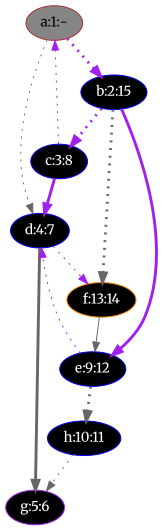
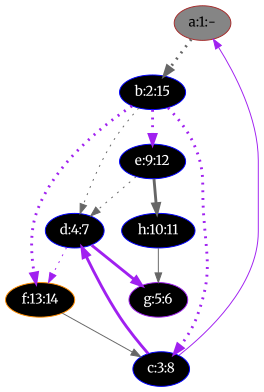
(81, 54) -> (181, 54)
(57, 97) -> (258, 211)
(23, 121) -> (106, 153)
(108, 191) -> (56, 176)
(155, 231) -> (153, 122)
(55, 308) -> (117, 193)
(98, 330) -> (97, 333)
(38, 364) -> (113, 262)
(89, 399) -> (155, 191)
(62, 469) -> (158, 261)
